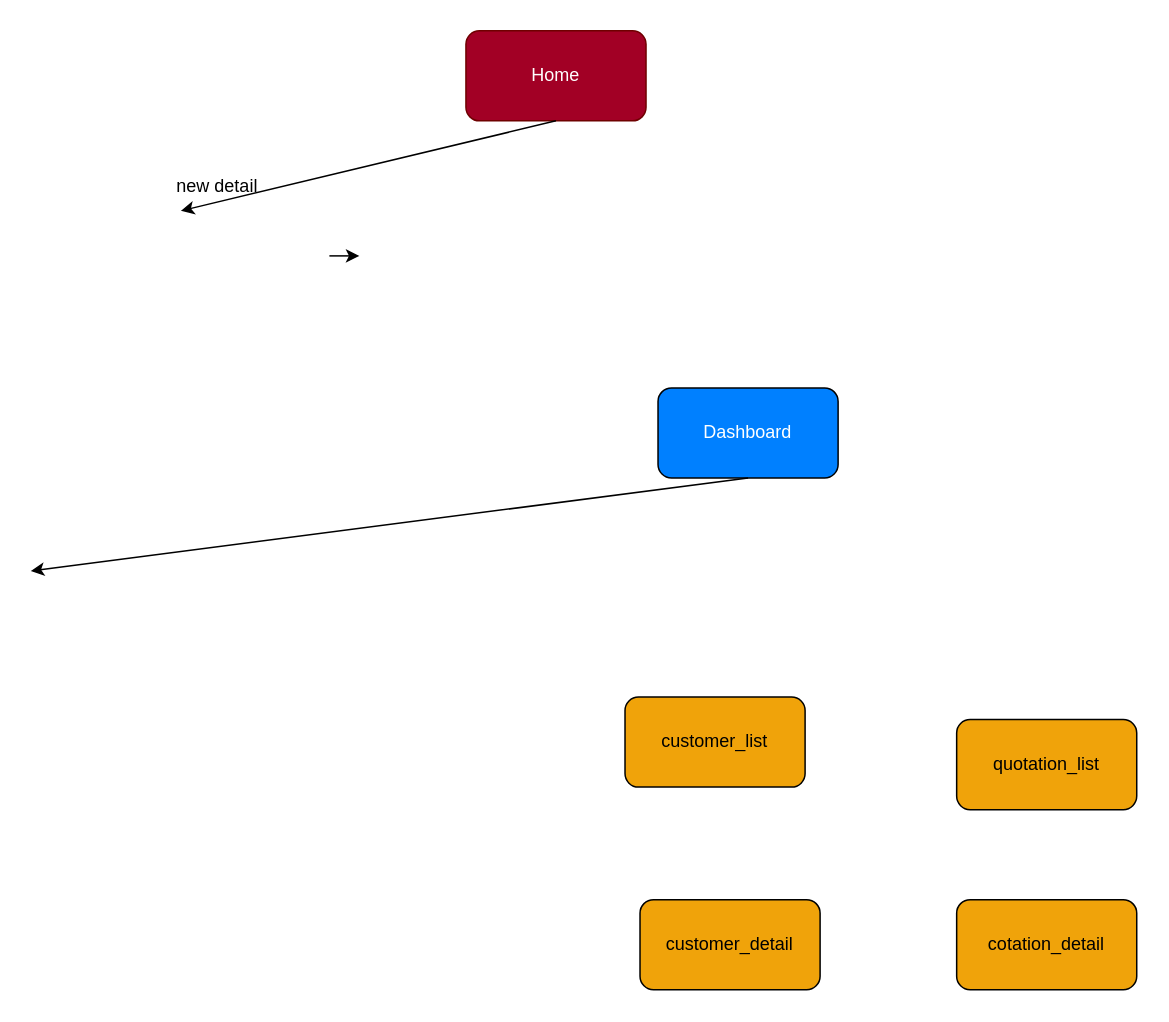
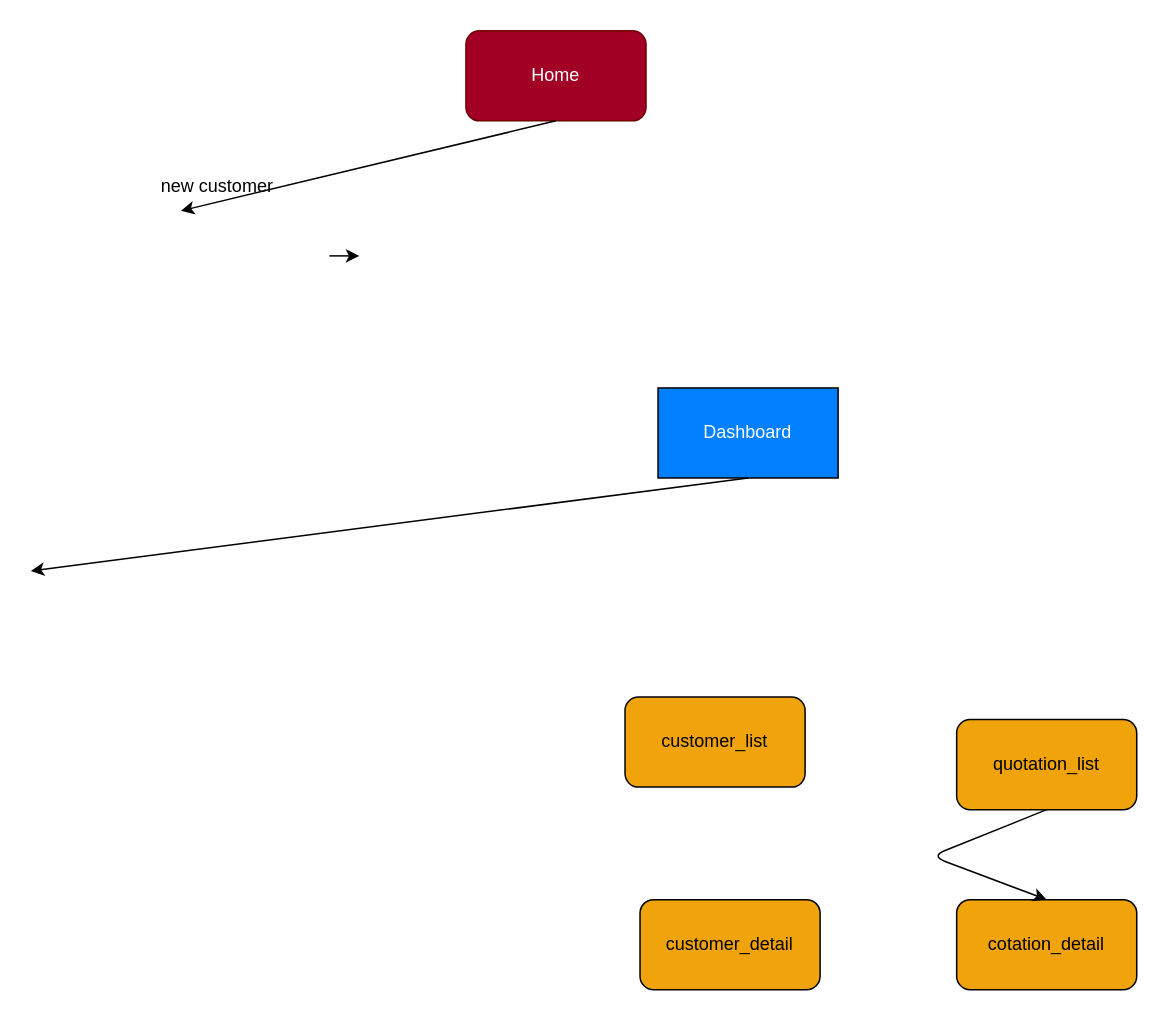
(218, 187) -> (218, 187)
(748, 433) -> (748, 433)
none -> (942, 851)
